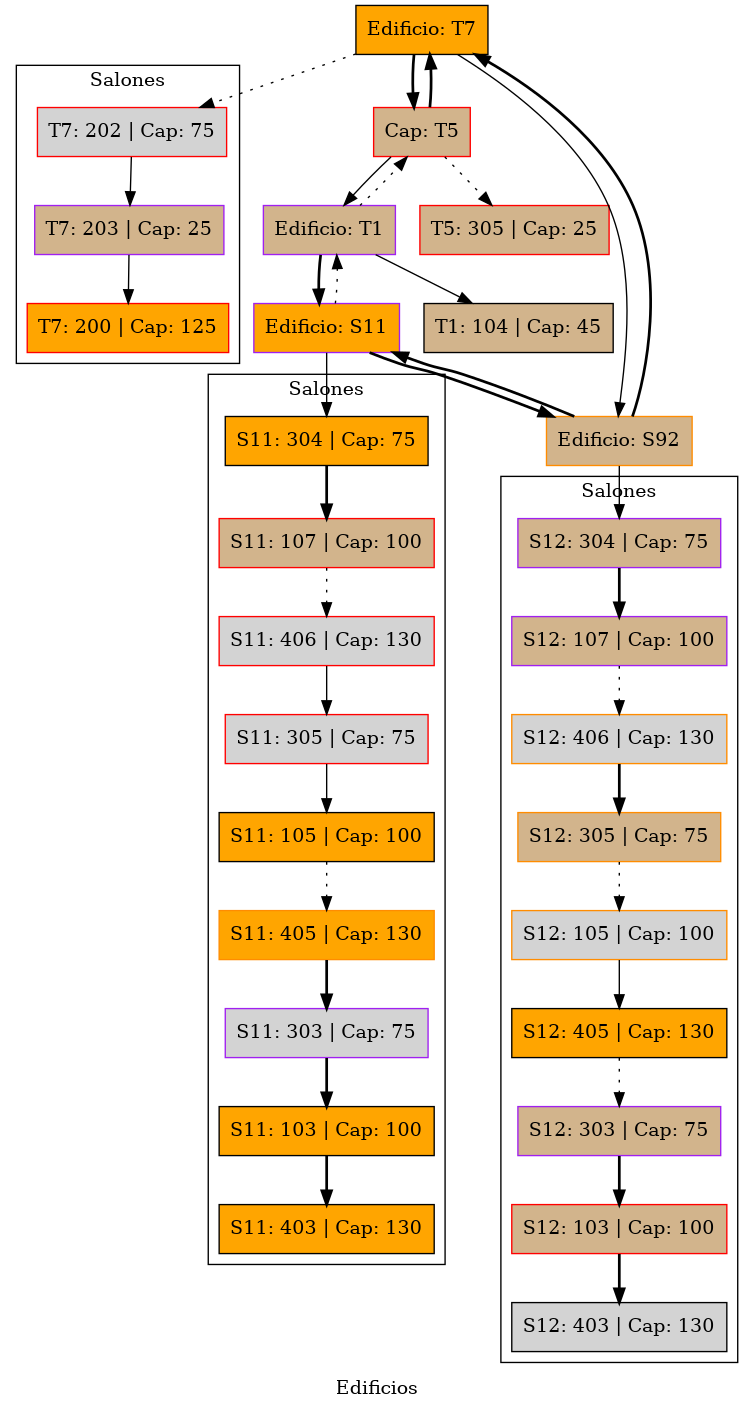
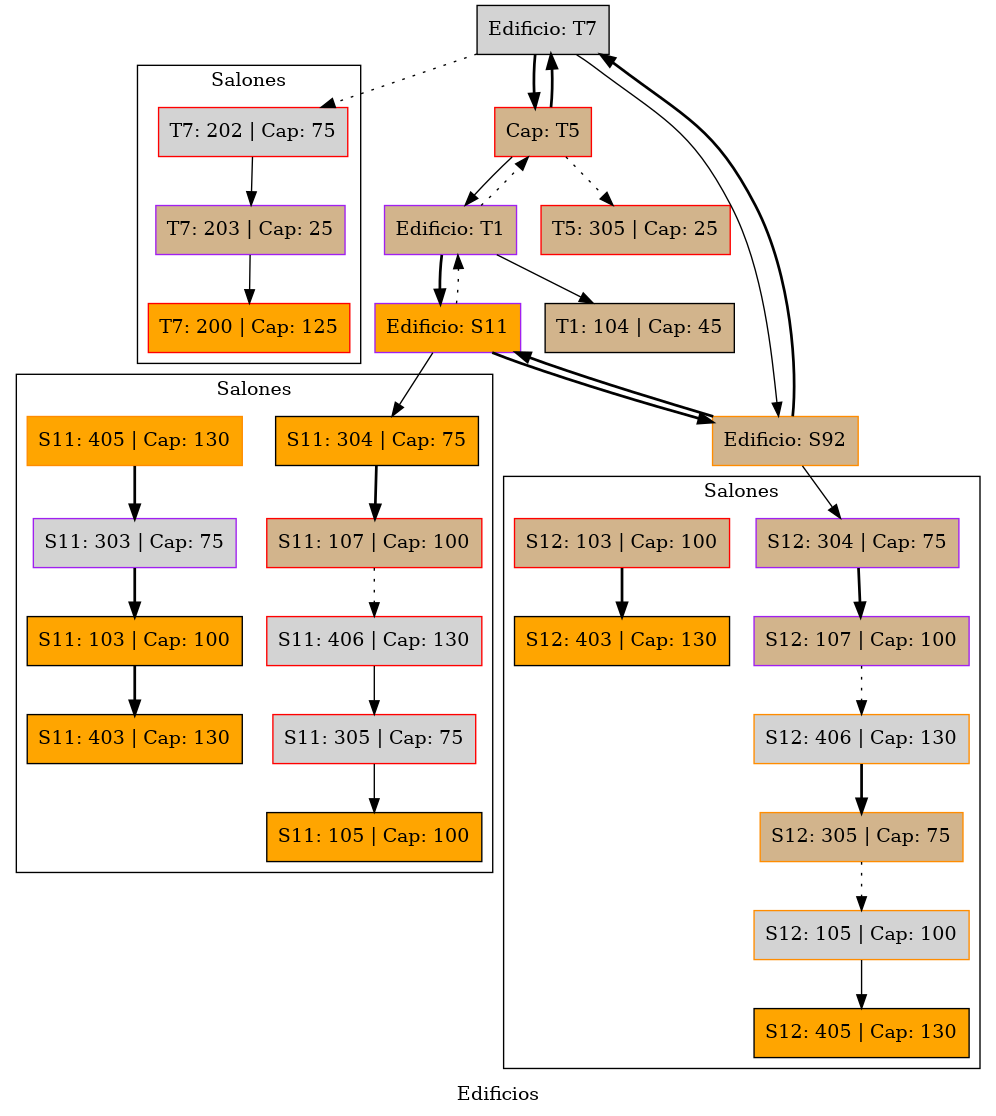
(422, 30) -> (543, 30)
(327, 879) -> none
(619, 1131) -> none
(619, 1327) -> (622, 641)
